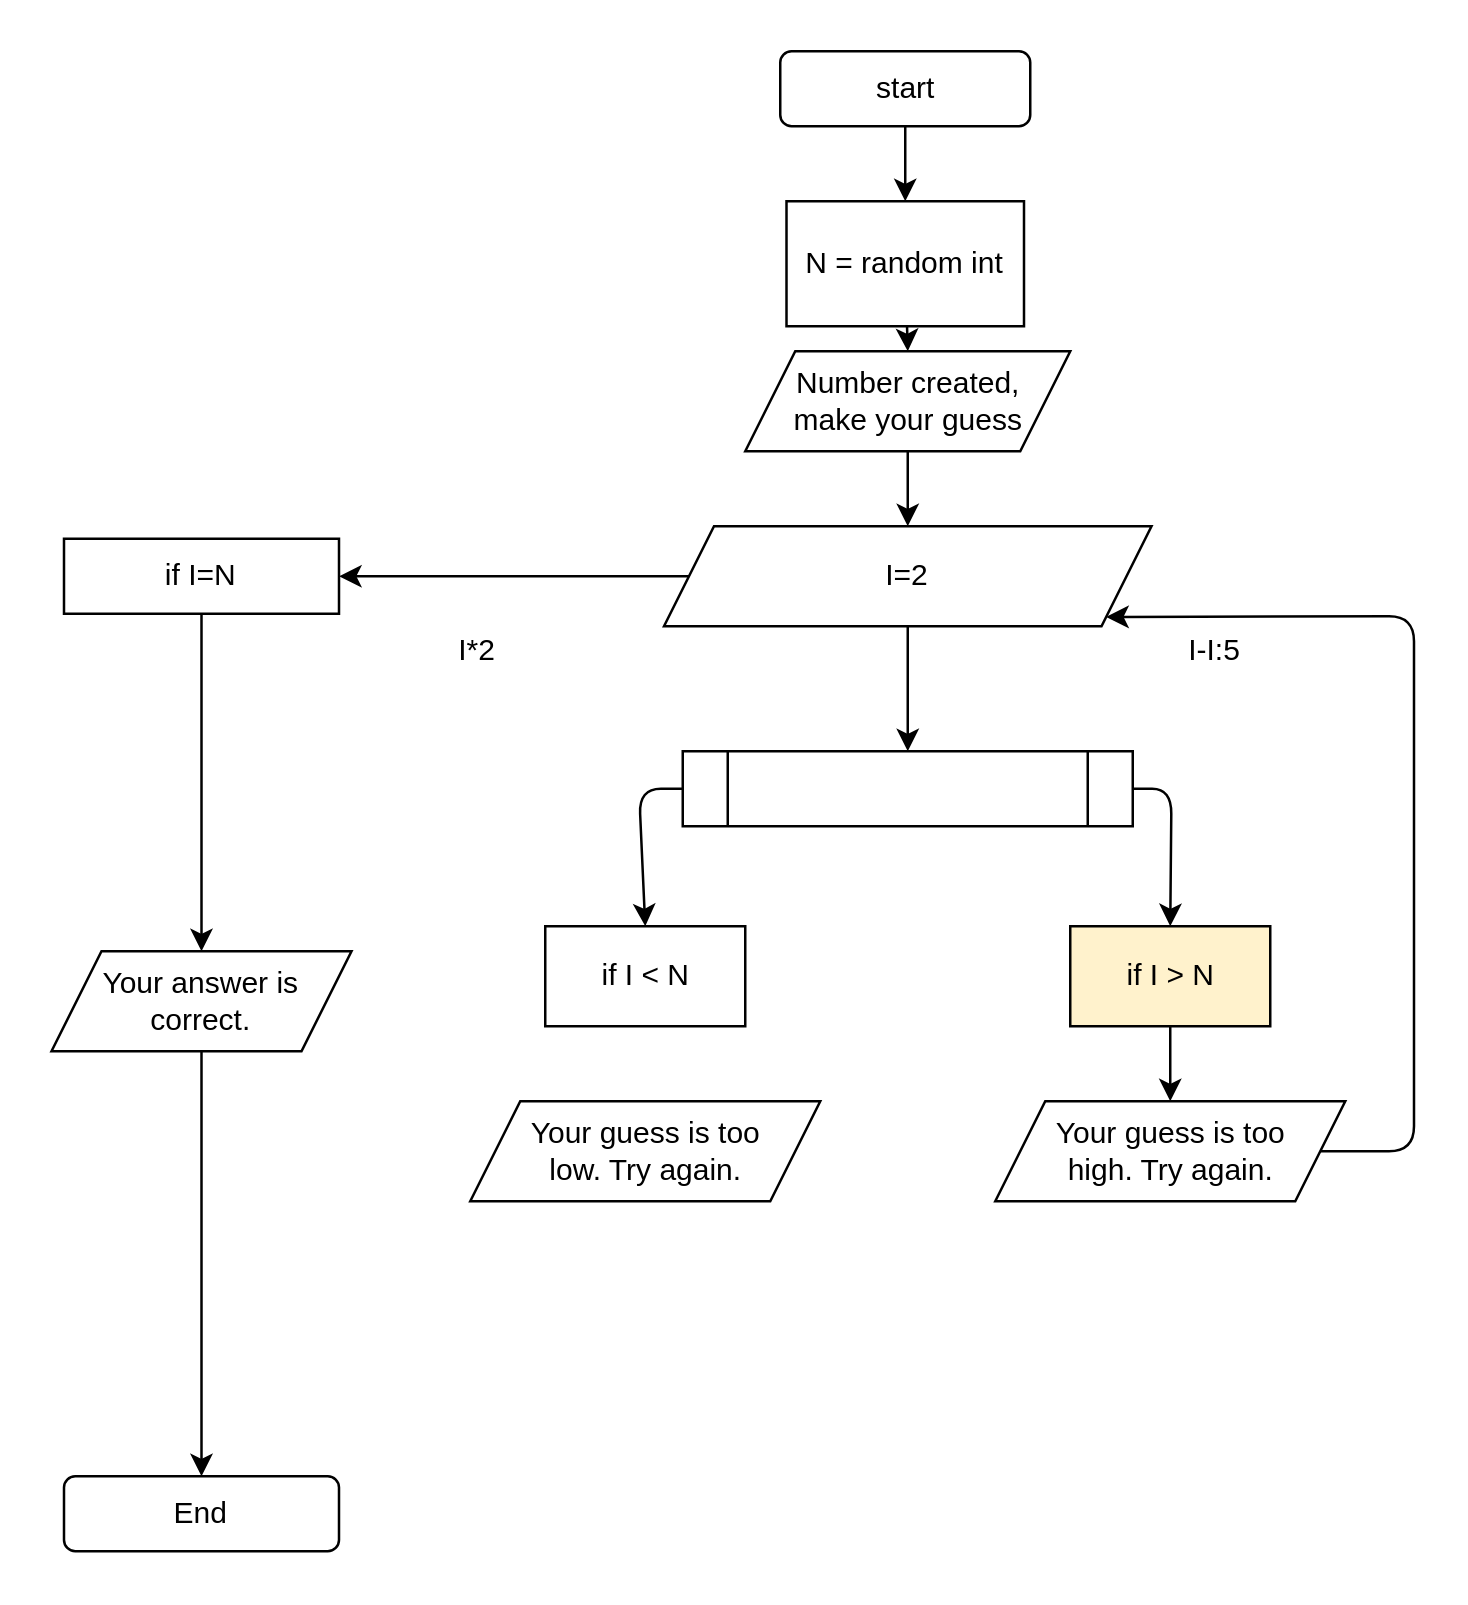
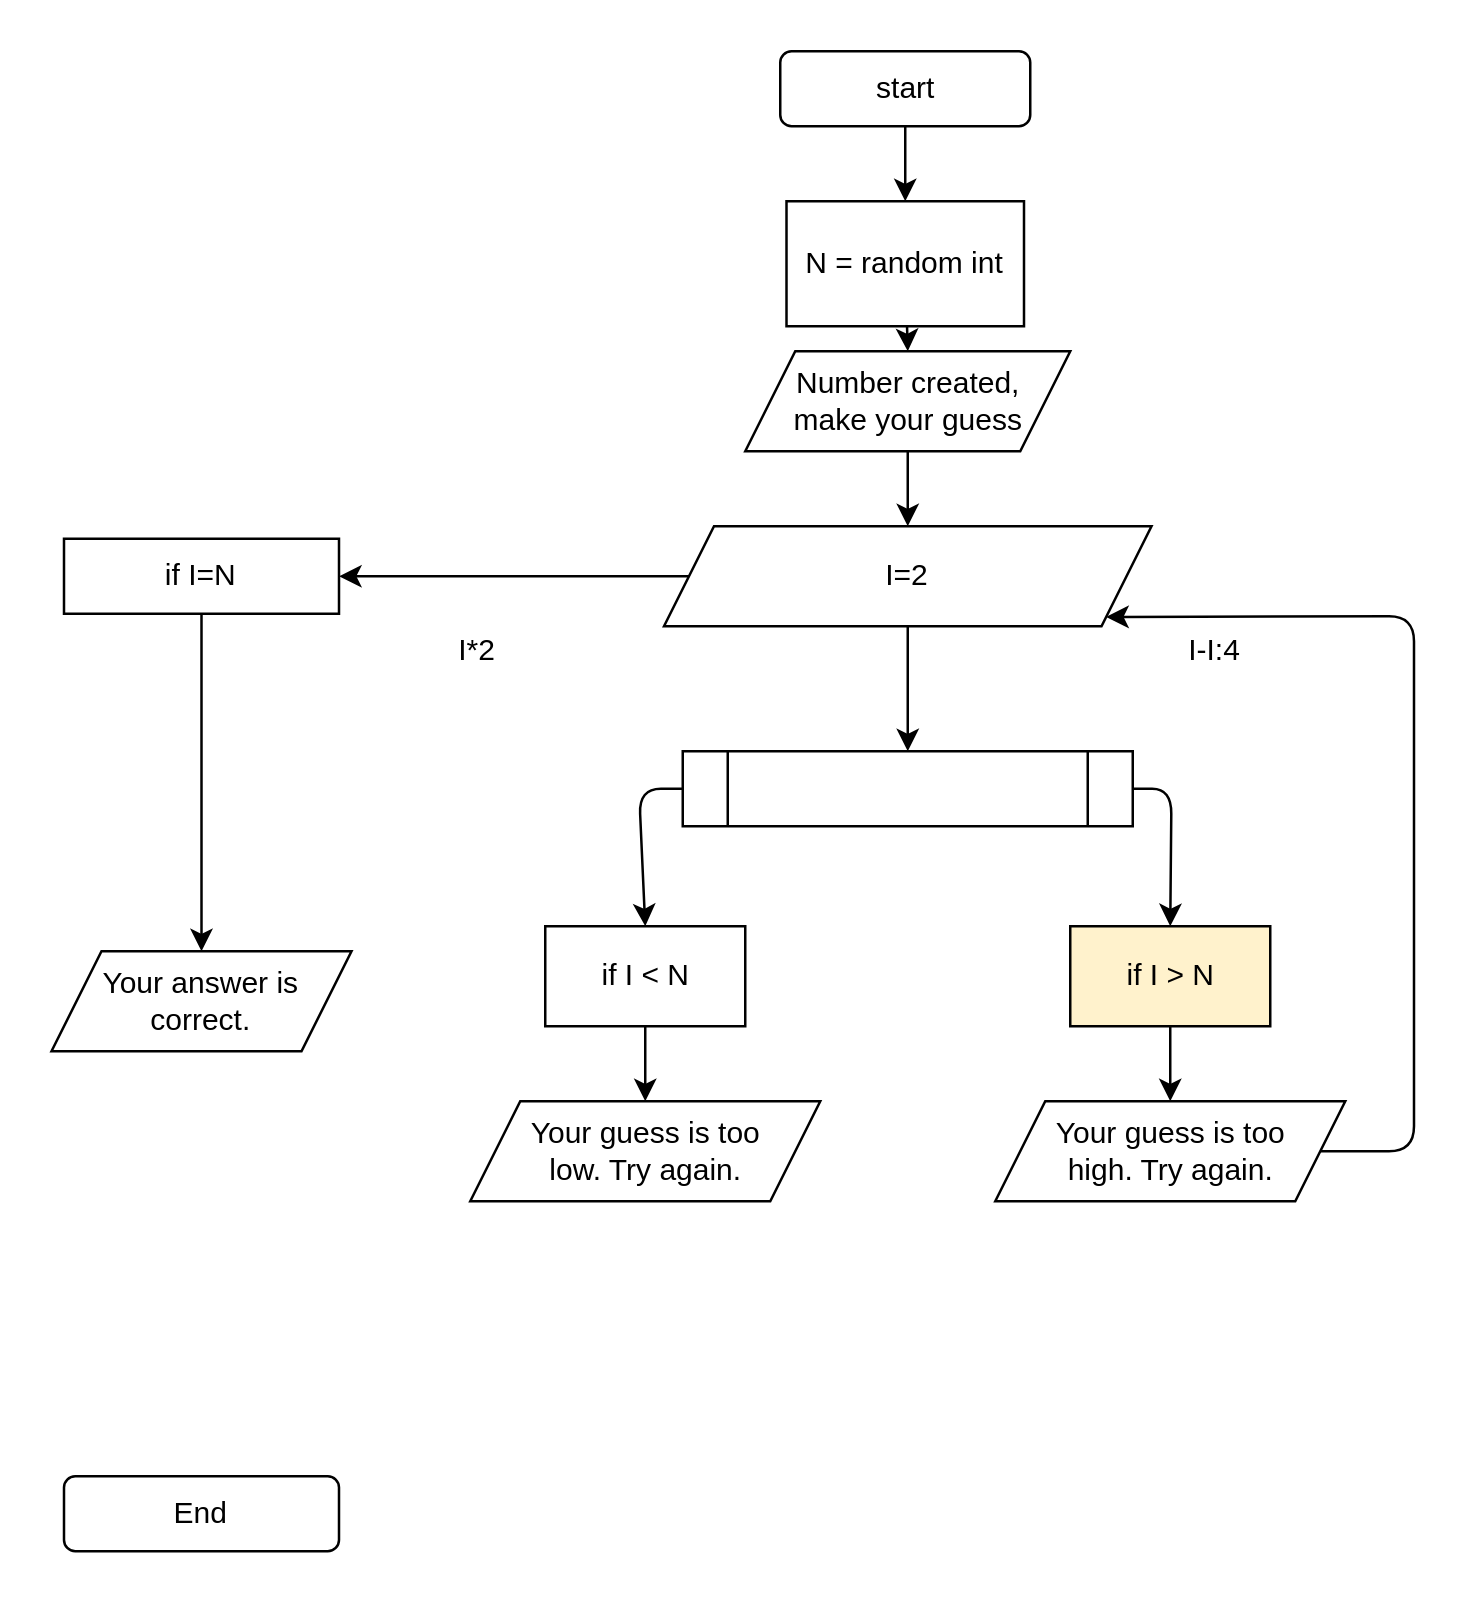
(1215, 651) -> (1215, 651)
none -> (645, 1055)
(201, 1255) -> none
